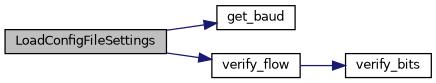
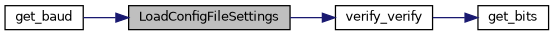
(185, 28) -> (100, 18)
(256, 66) -> (384, 18)
(388, 66) -> (513, 18)
